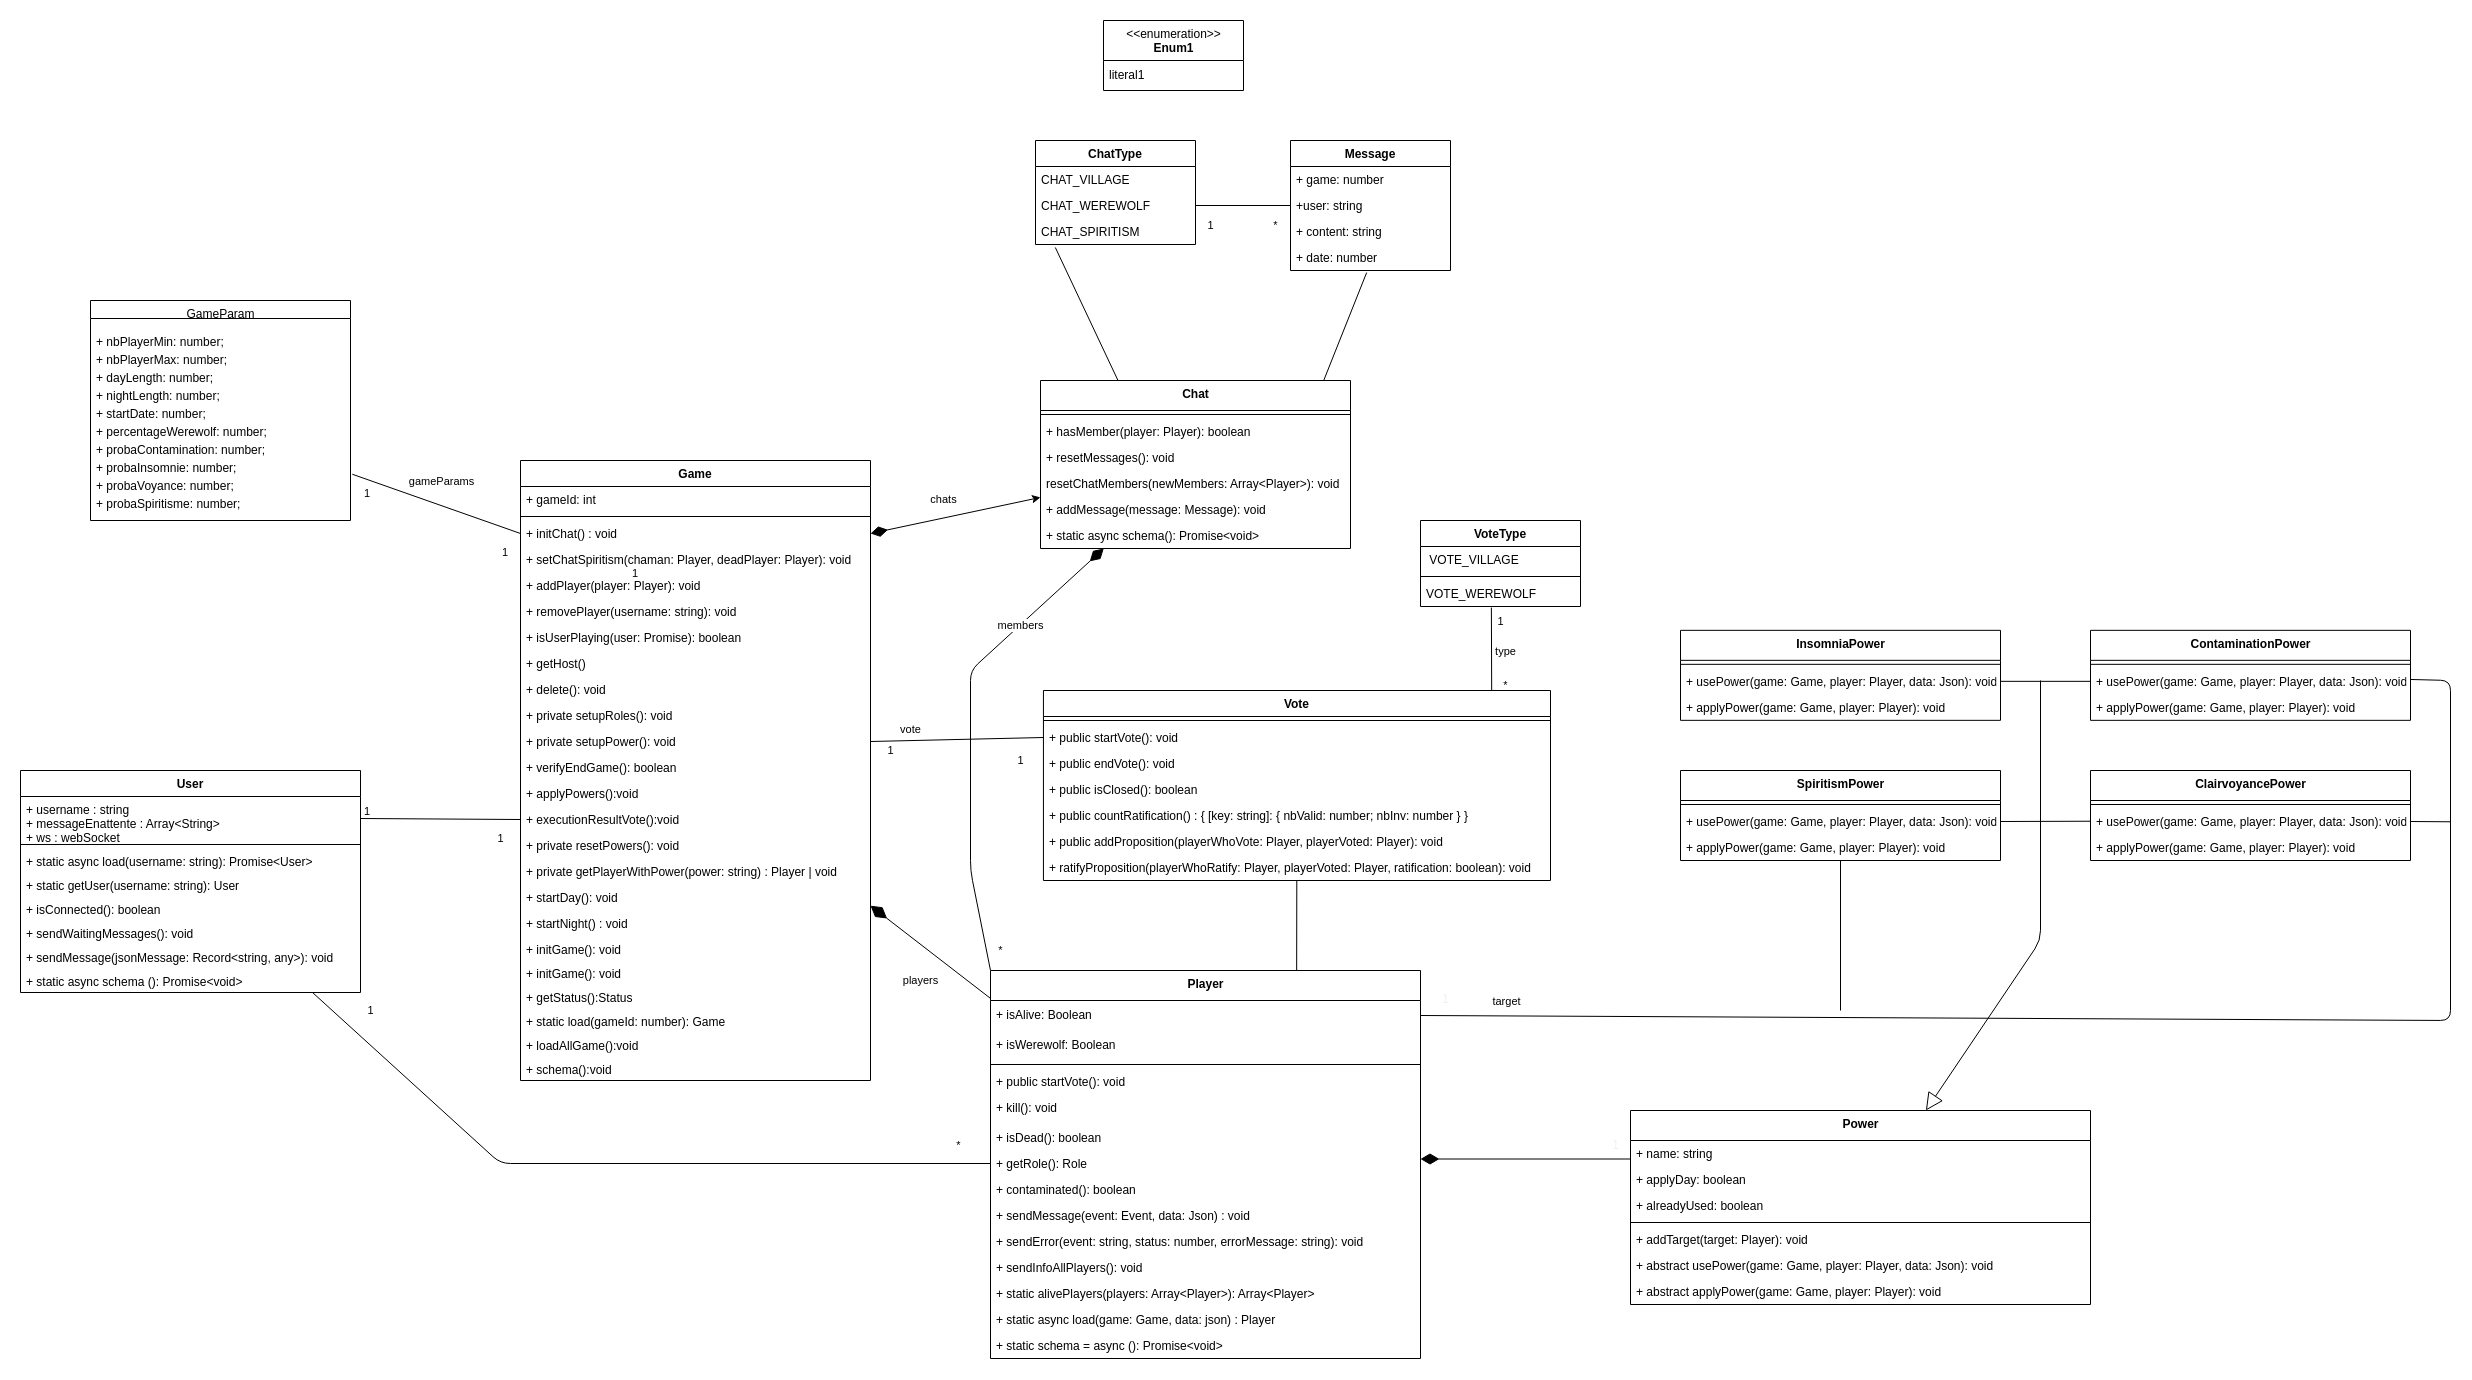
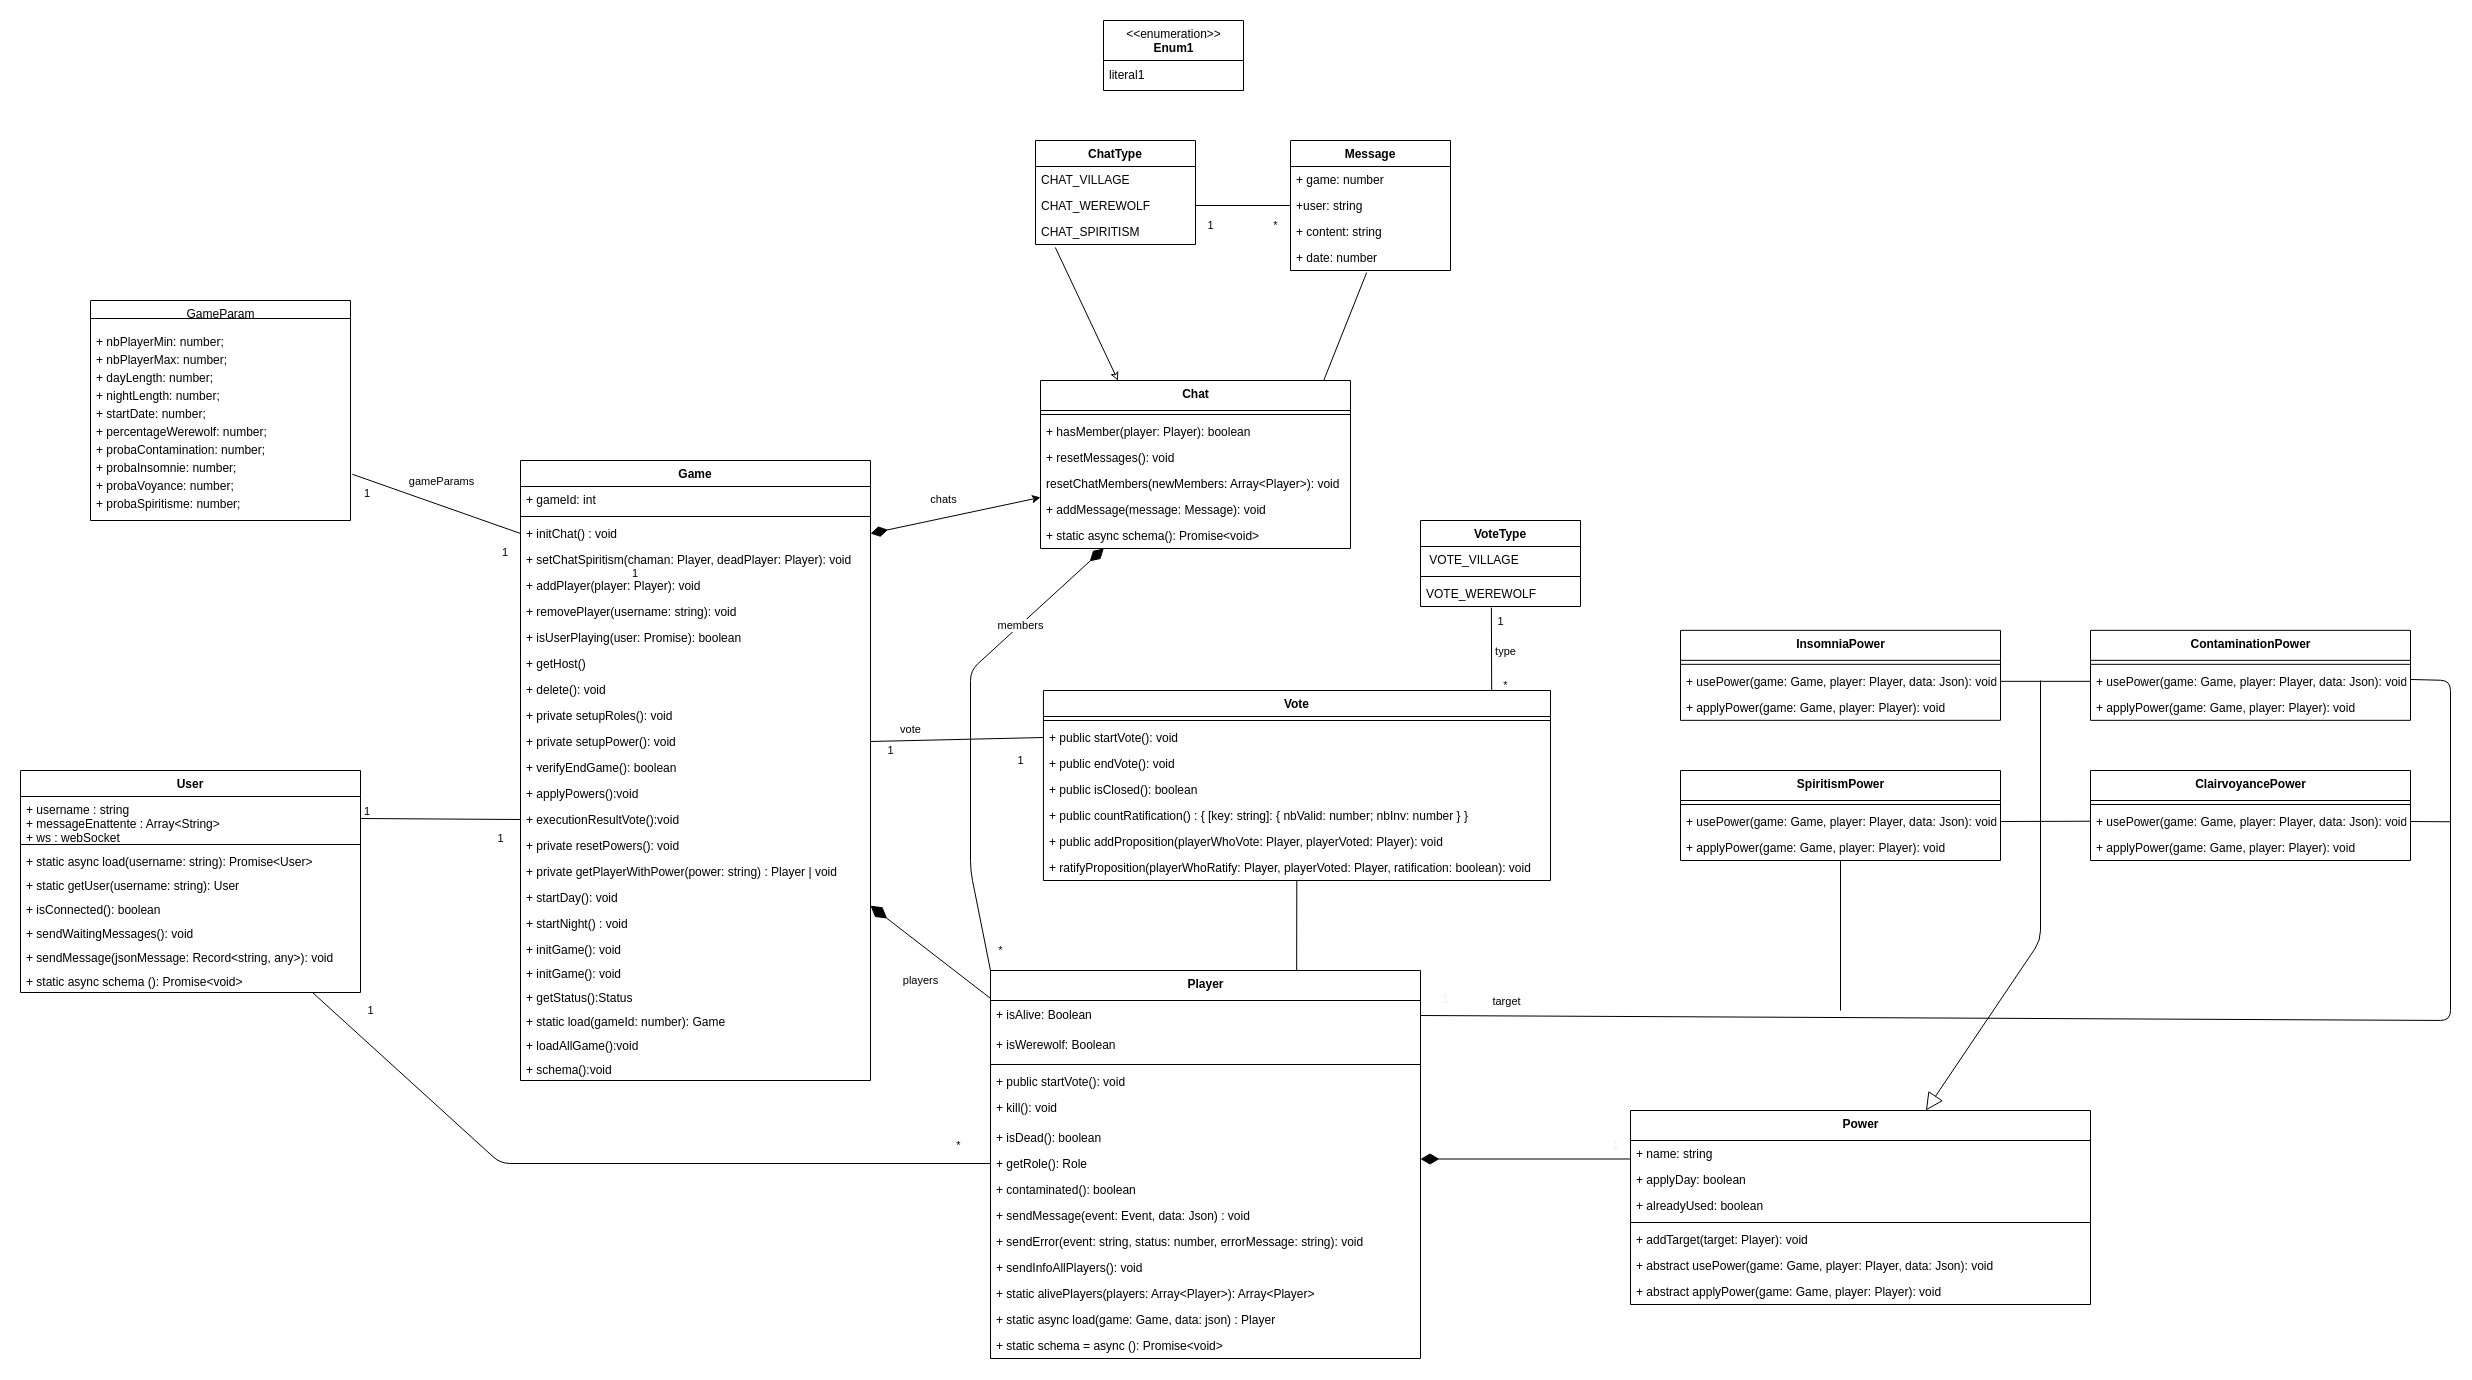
(1115, 375) -> (1114, 373)
